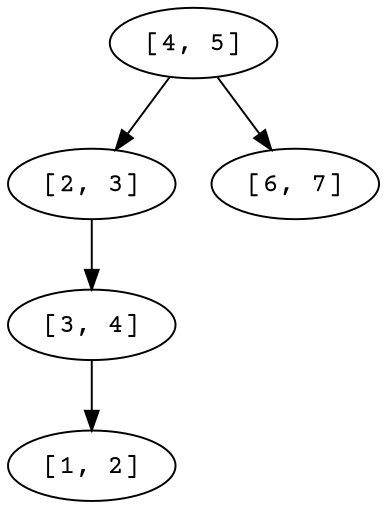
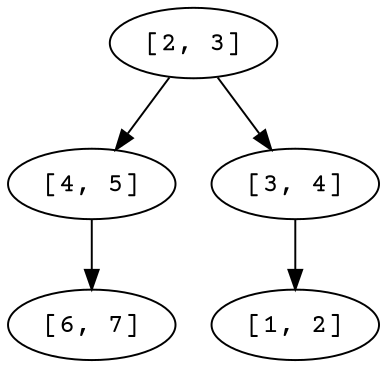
(149, 105) -> (149, 105)
